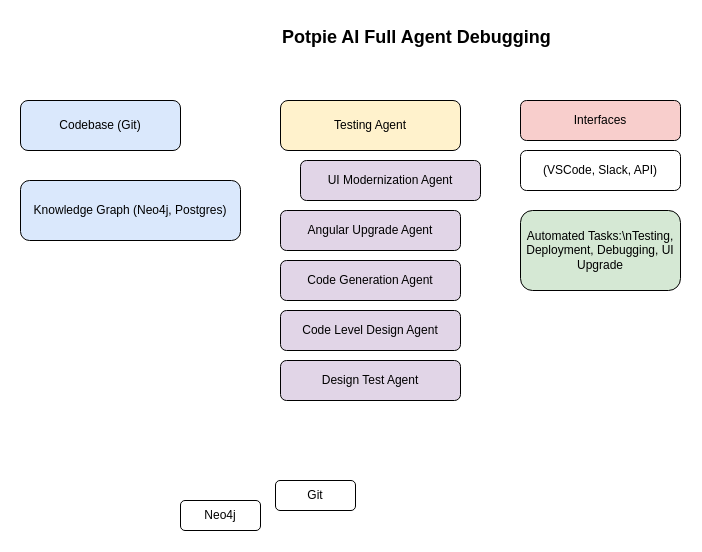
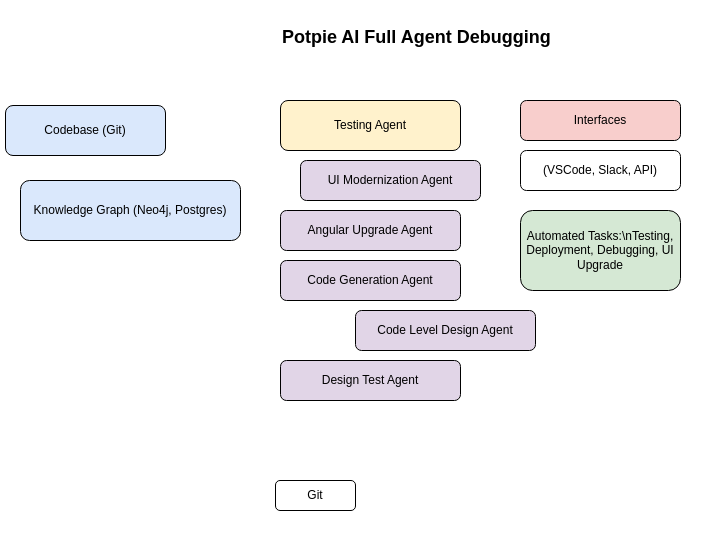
(101, 126) -> (86, 131)
(371, 331) -> (446, 331)
(221, 516) -> none
